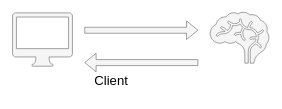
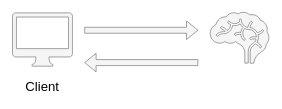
(111, 81) -> (42, 87)
